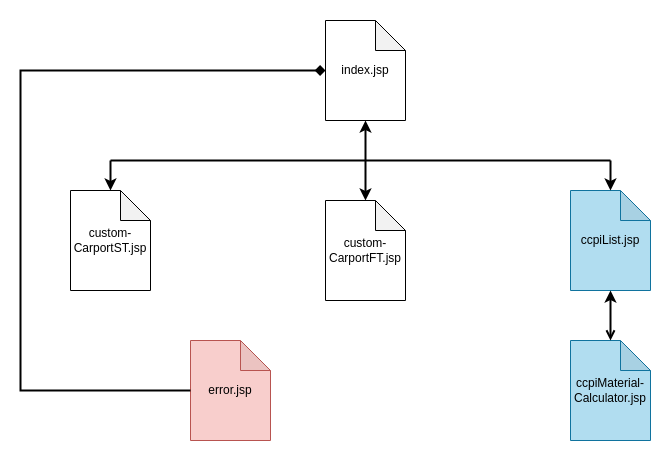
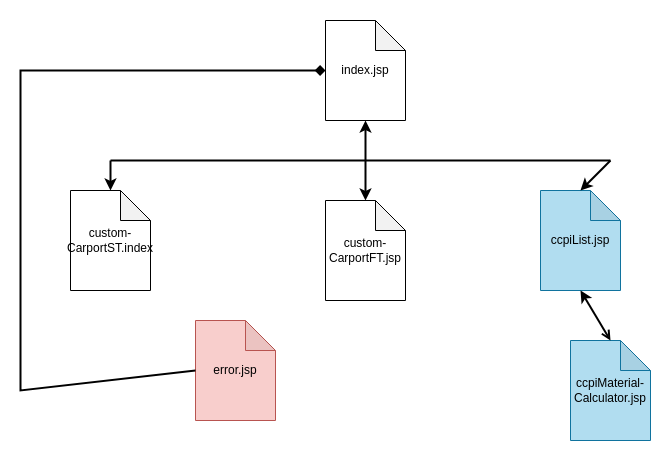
(111, 241) -> (111, 241)
(611, 241) -> (581, 241)
(231, 391) -> (236, 371)
